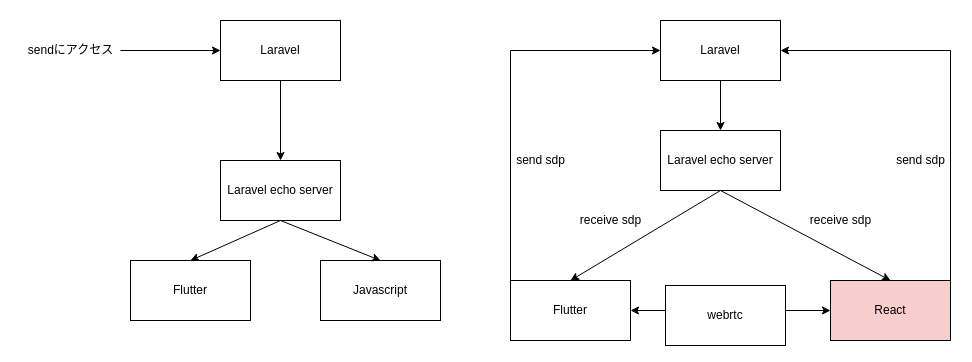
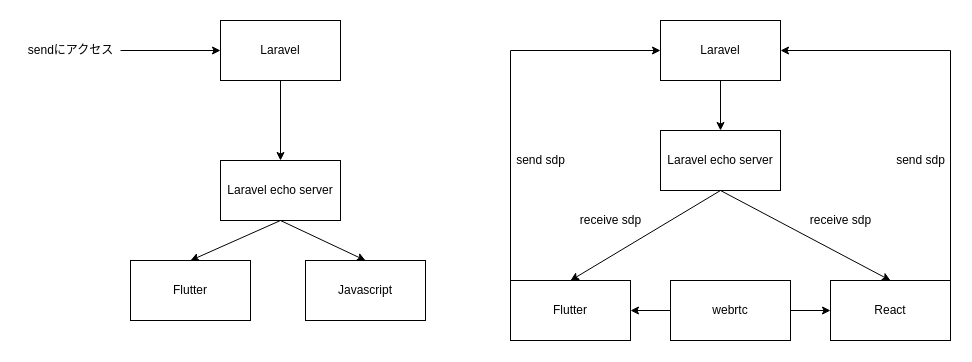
(381, 291) -> (366, 291)
(891, 311) -> (891, 311)
(726, 316) -> (731, 311)
